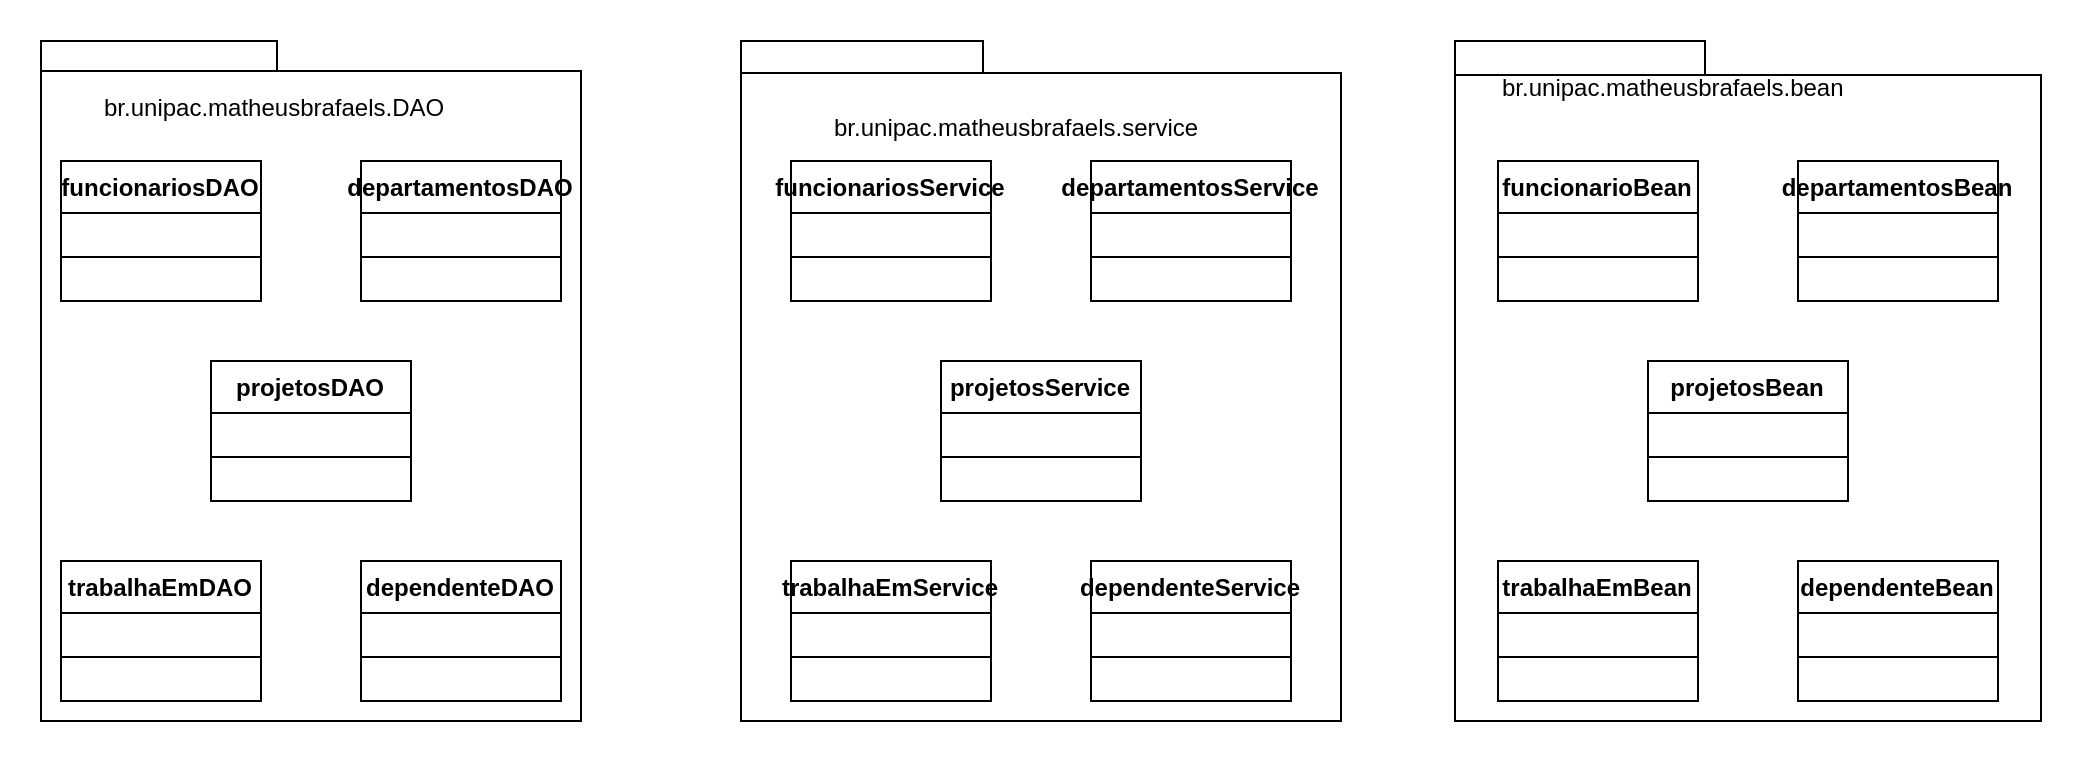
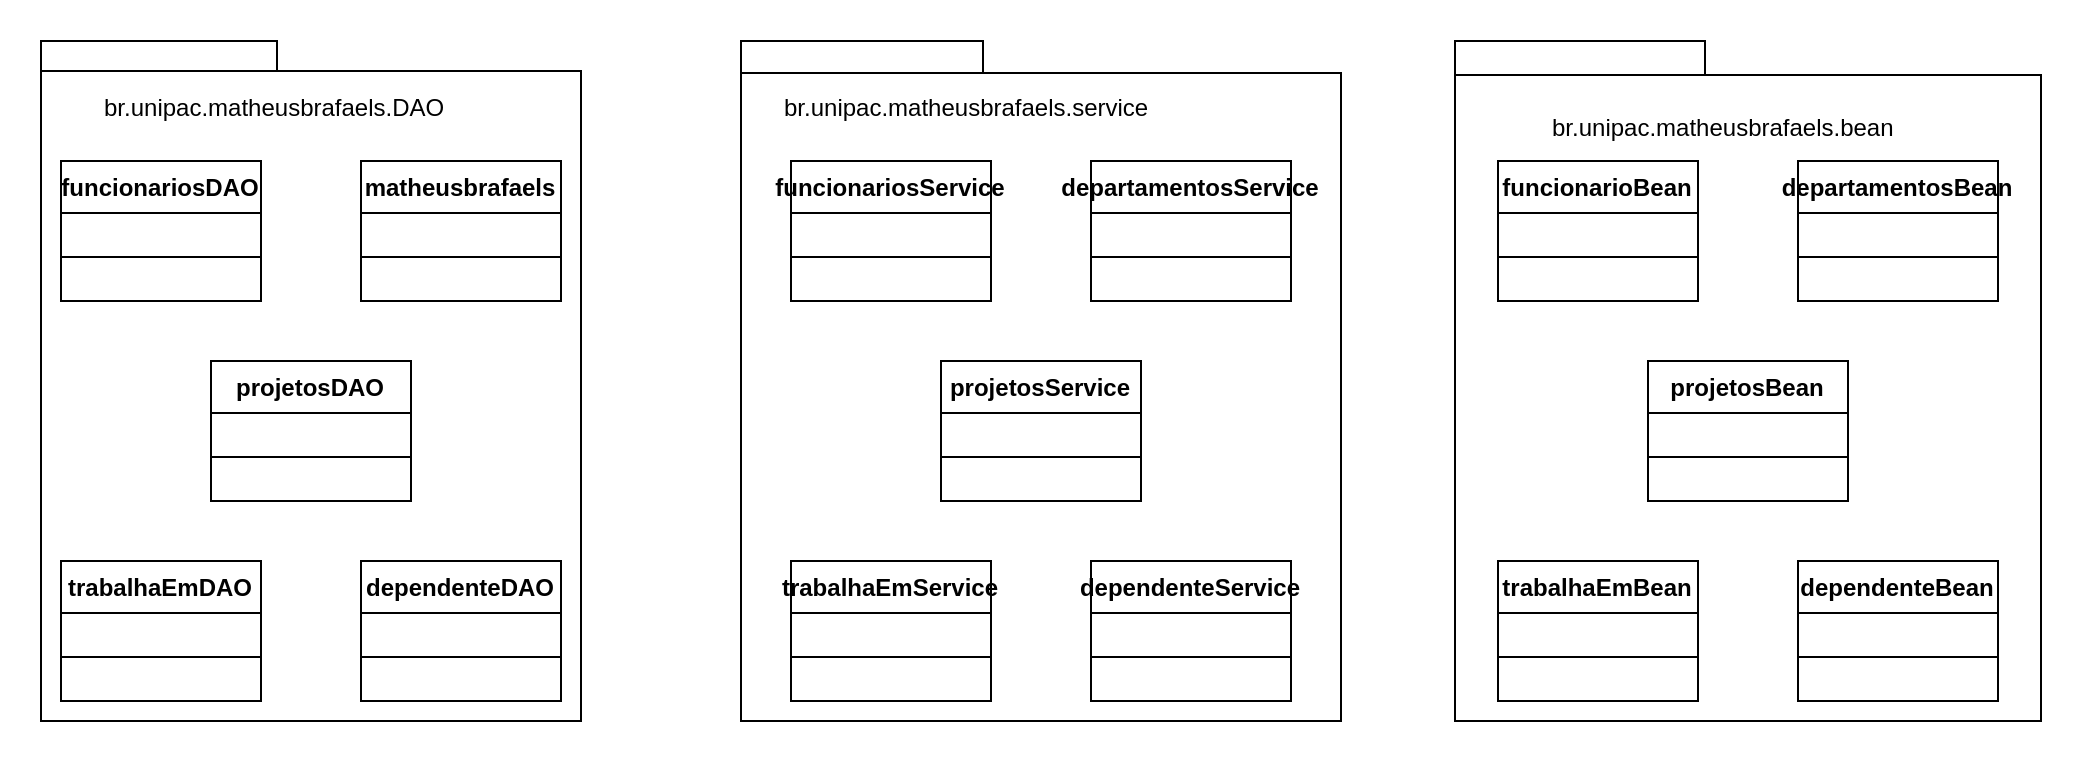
(1698, 91) -> (1748, 131)
(1041, 131) -> (991, 111)
(460, 188) -> (460, 188)
